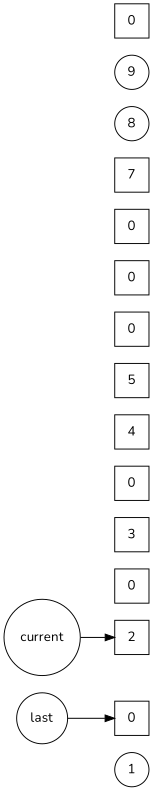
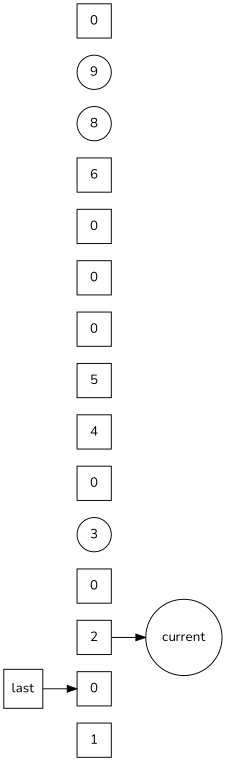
(132, 175) -> (94, 175)
(132, 535) -> (94, 535)
(93, 637) -> (124, 637)
(42, 718) -> (23, 689)
(132, 770) -> (94, 740)
